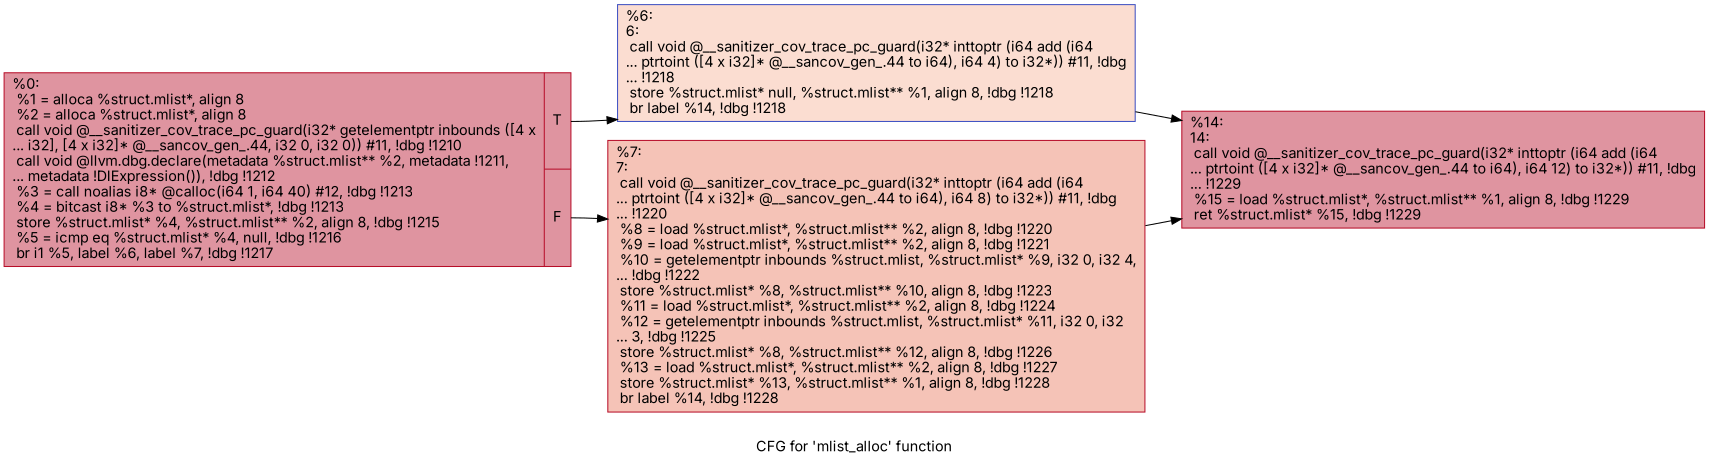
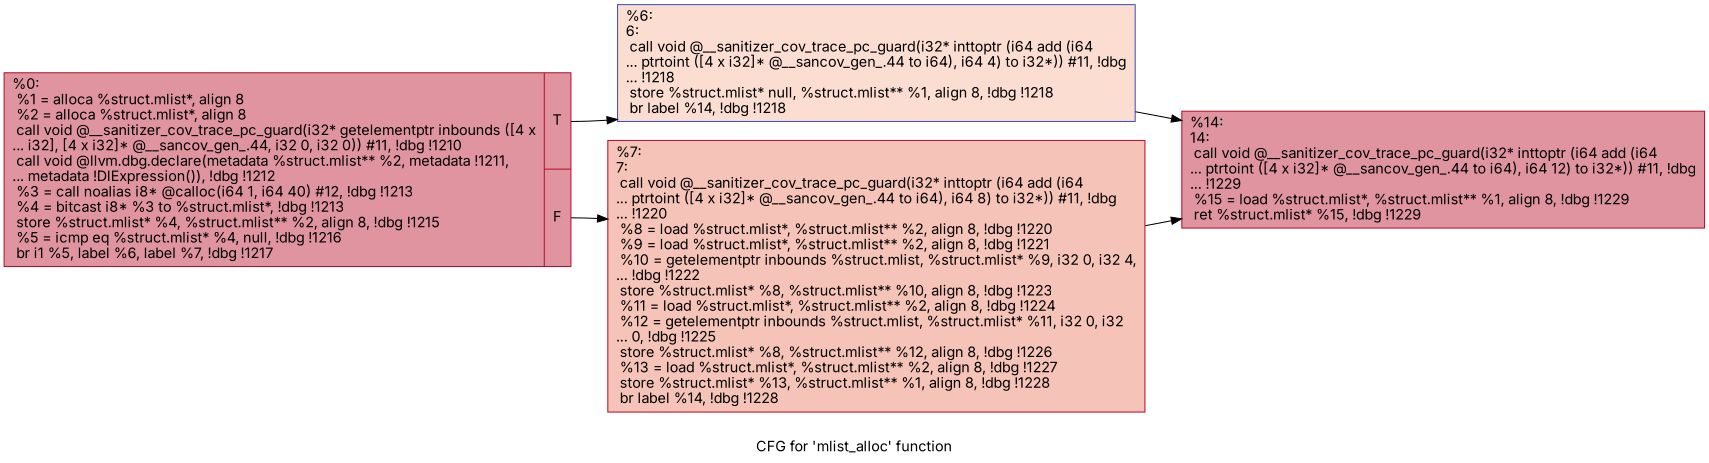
(666, 337) -> (666, 337)
